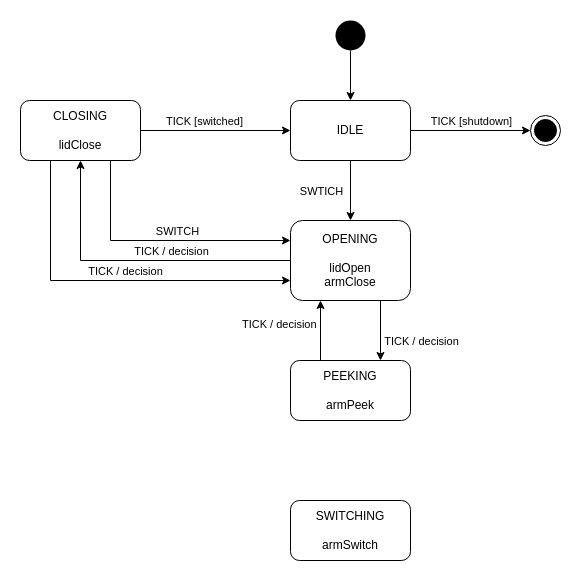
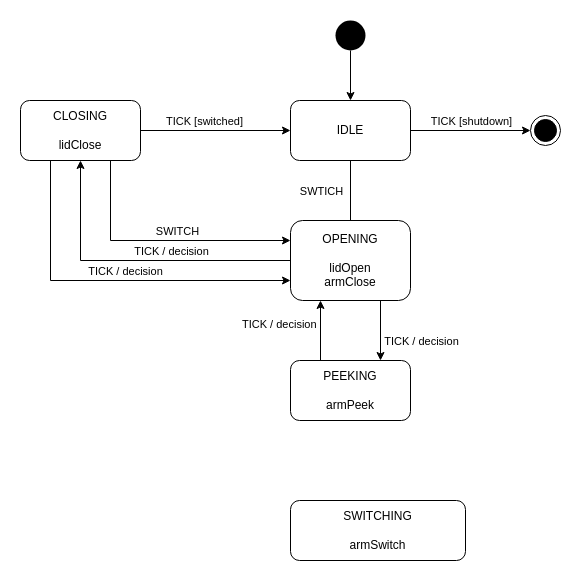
(351, 212) -> (351, 215)
(351, 531) -> (378, 531)
